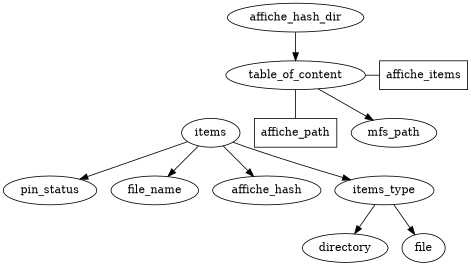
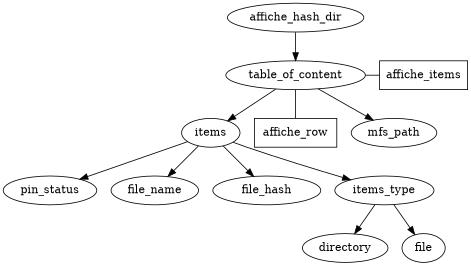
none -> (255, 103)
(296, 133) -> (296, 133)
(267, 190) -> (267, 190)
